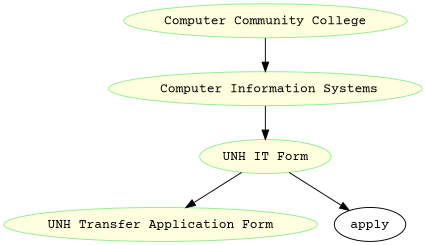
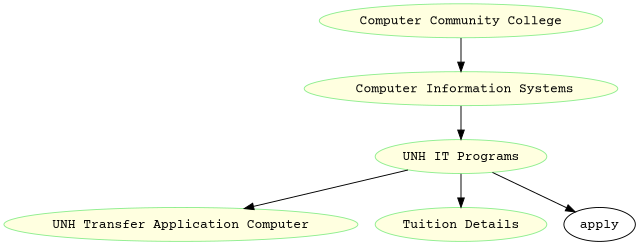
(265, 157) -> (461, 157)
(161, 224) -> (181, 224)
none -> (461, 224)
